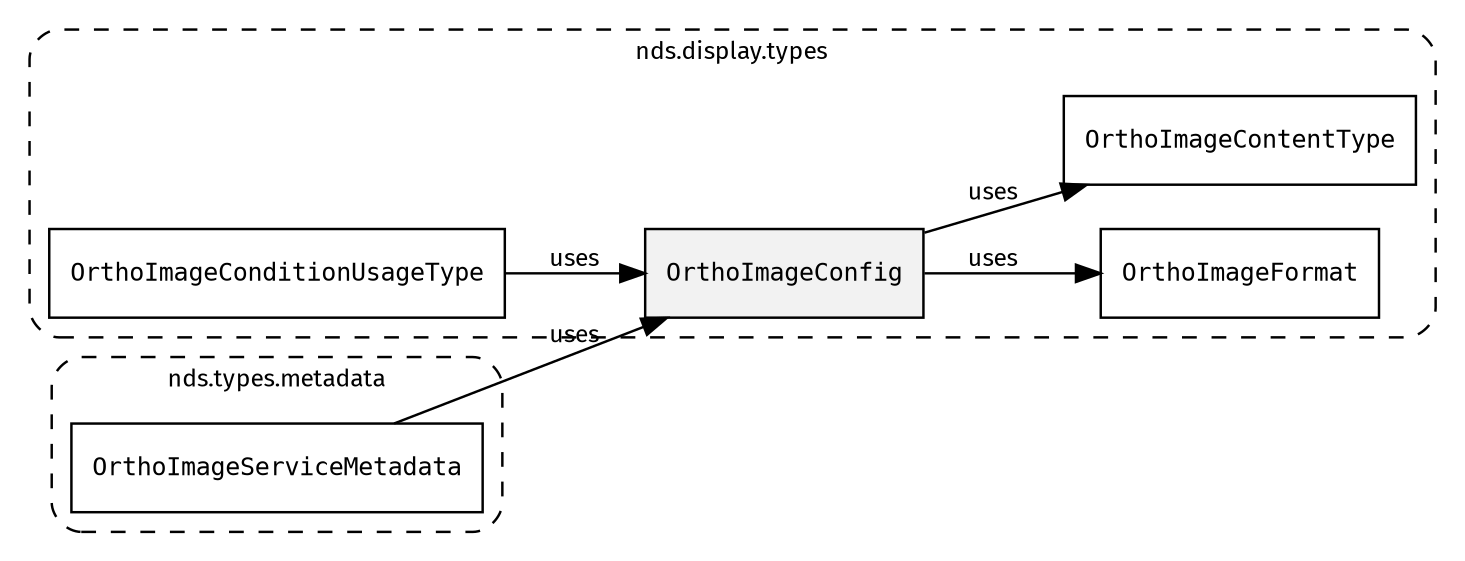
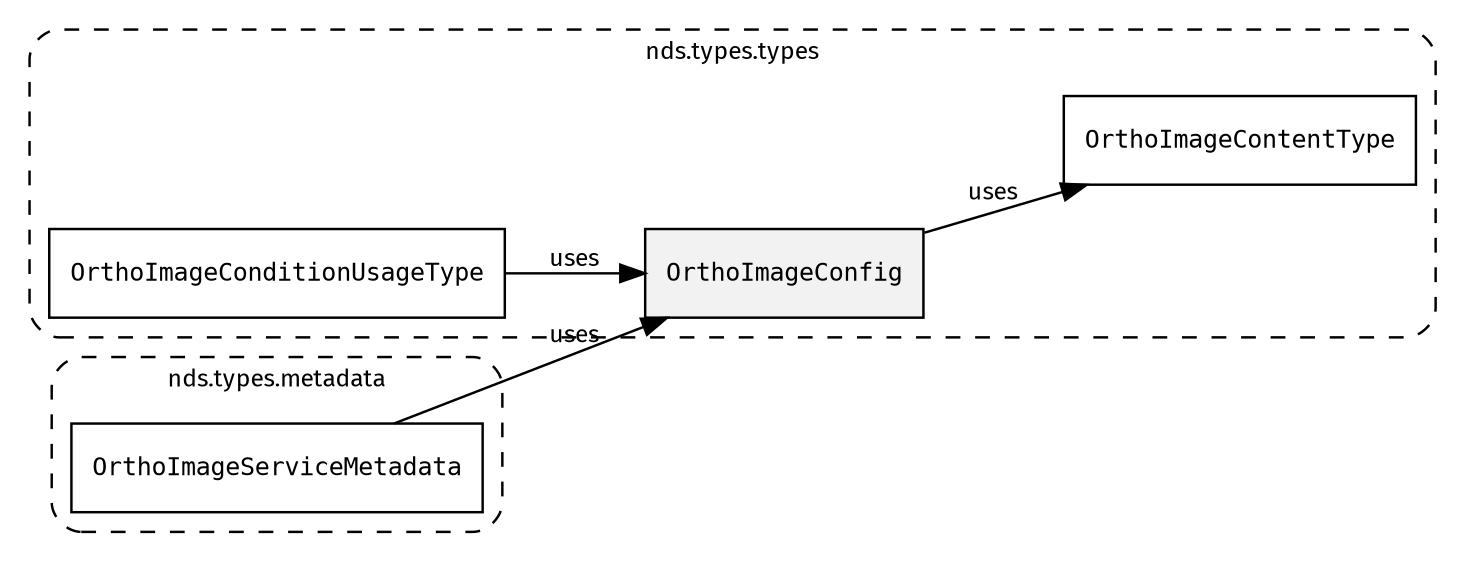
(733, 53) -> (733, 53)
(1240, 273) -> none
